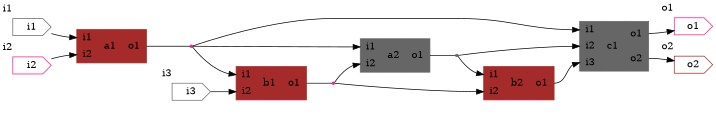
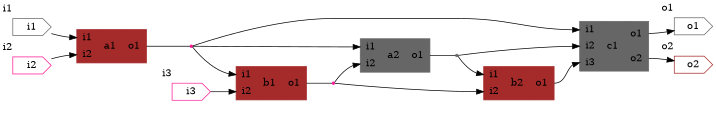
(693, 26) -> (693, 26)
(191, 92) -> (191, 92)
